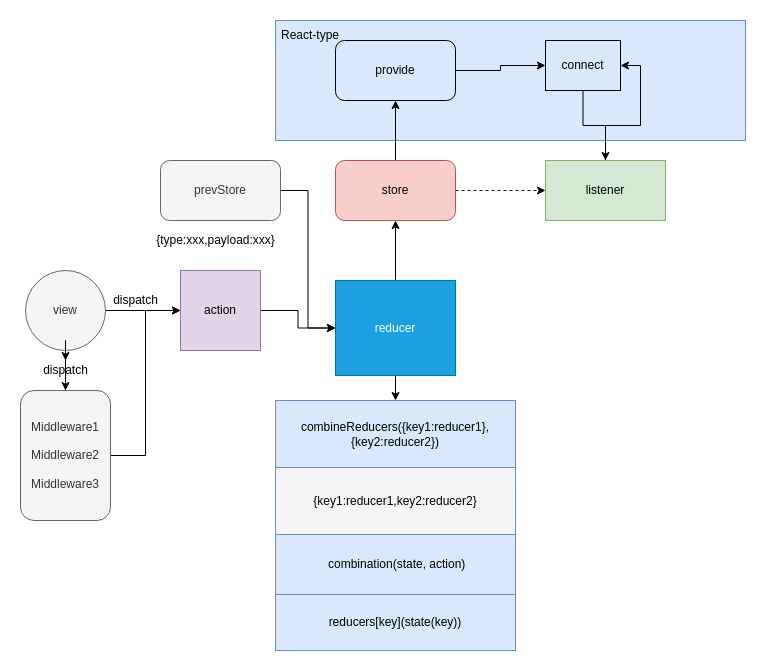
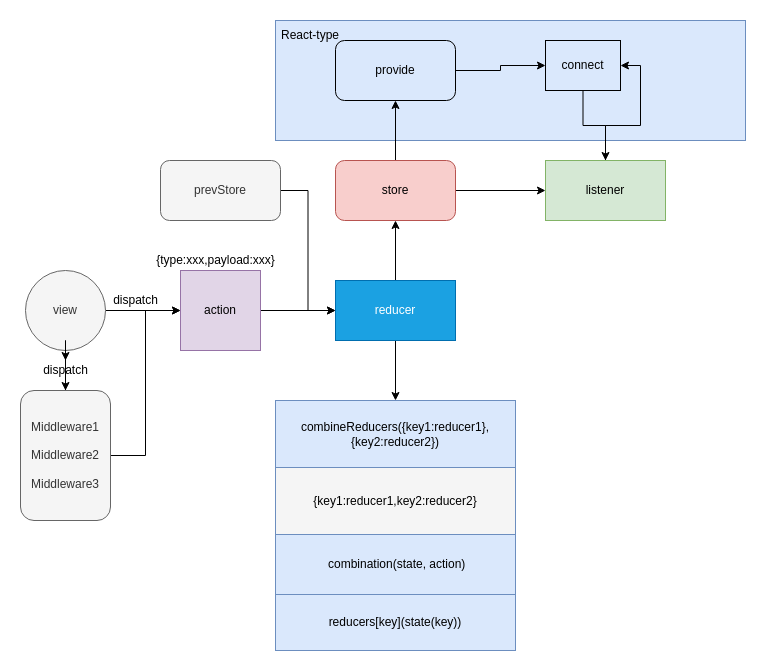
(497, 191) -> (497, 191)
(216, 241) -> (216, 261)
(396, 328) -> (396, 311)
